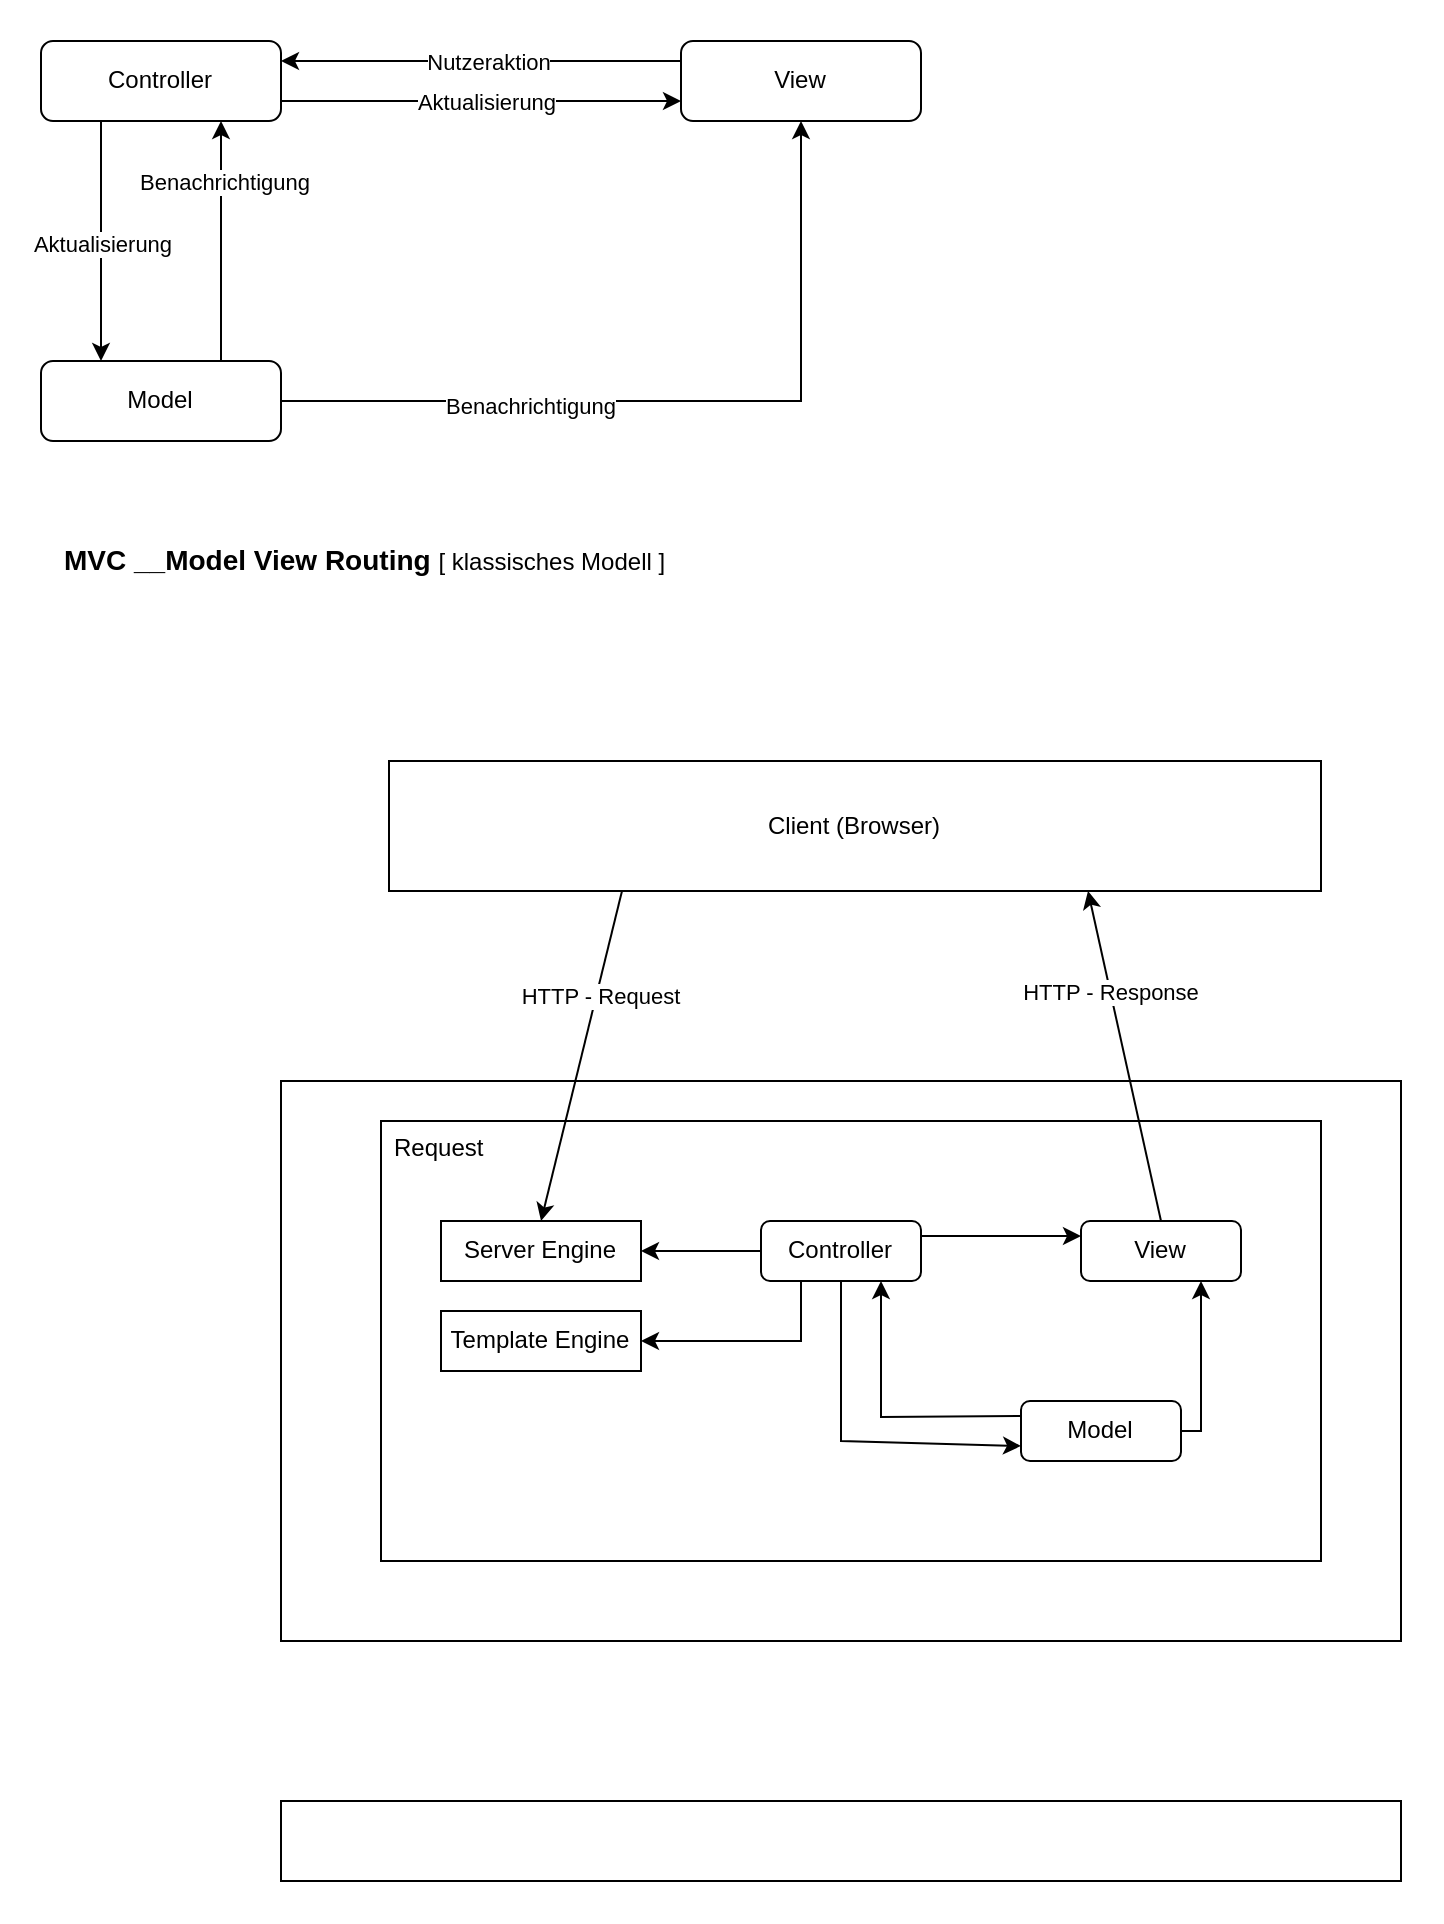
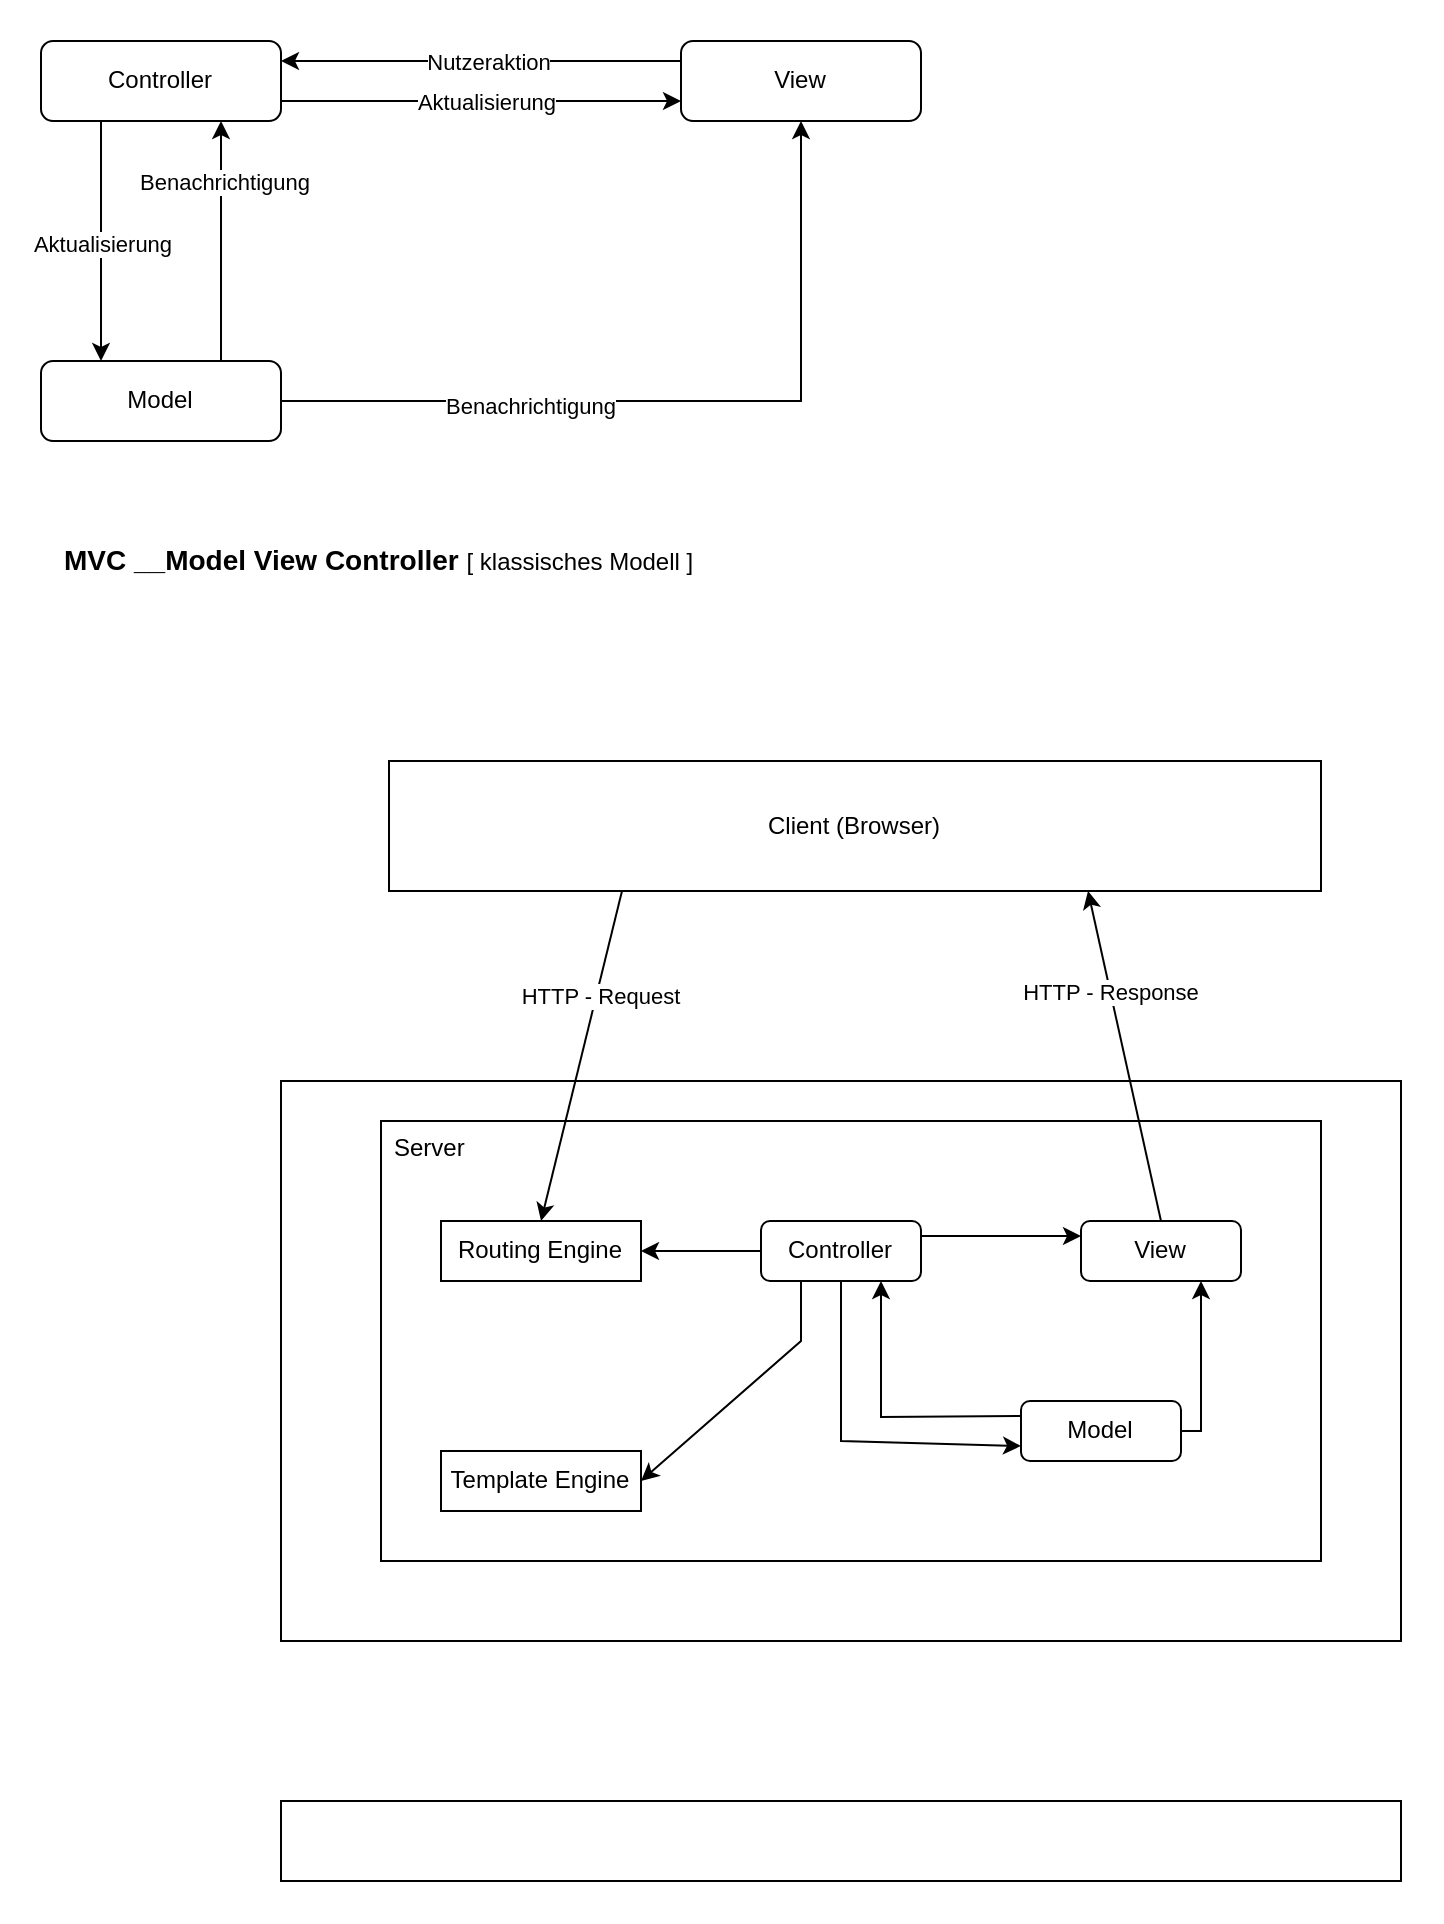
(383, 561) -> (402, 561)
(442, 1149) -> (435, 1149)
(541, 1251) -> (541, 1251)
(541, 1341) -> (541, 1481)
